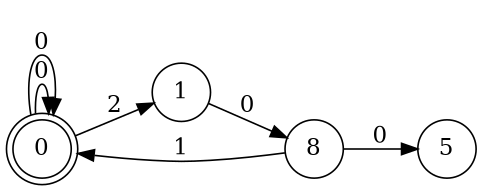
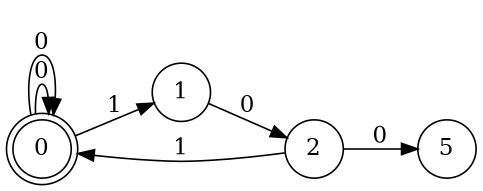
(115, 106) -> (115, 106)
(314, 149) -> (314, 149)
